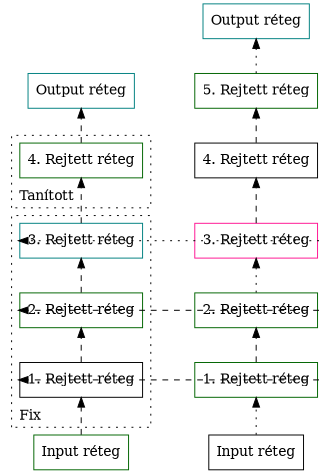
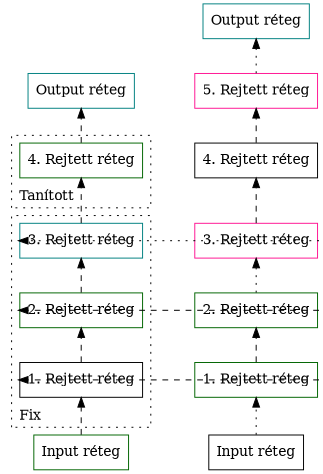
(256, 91) -> (256, 91)
